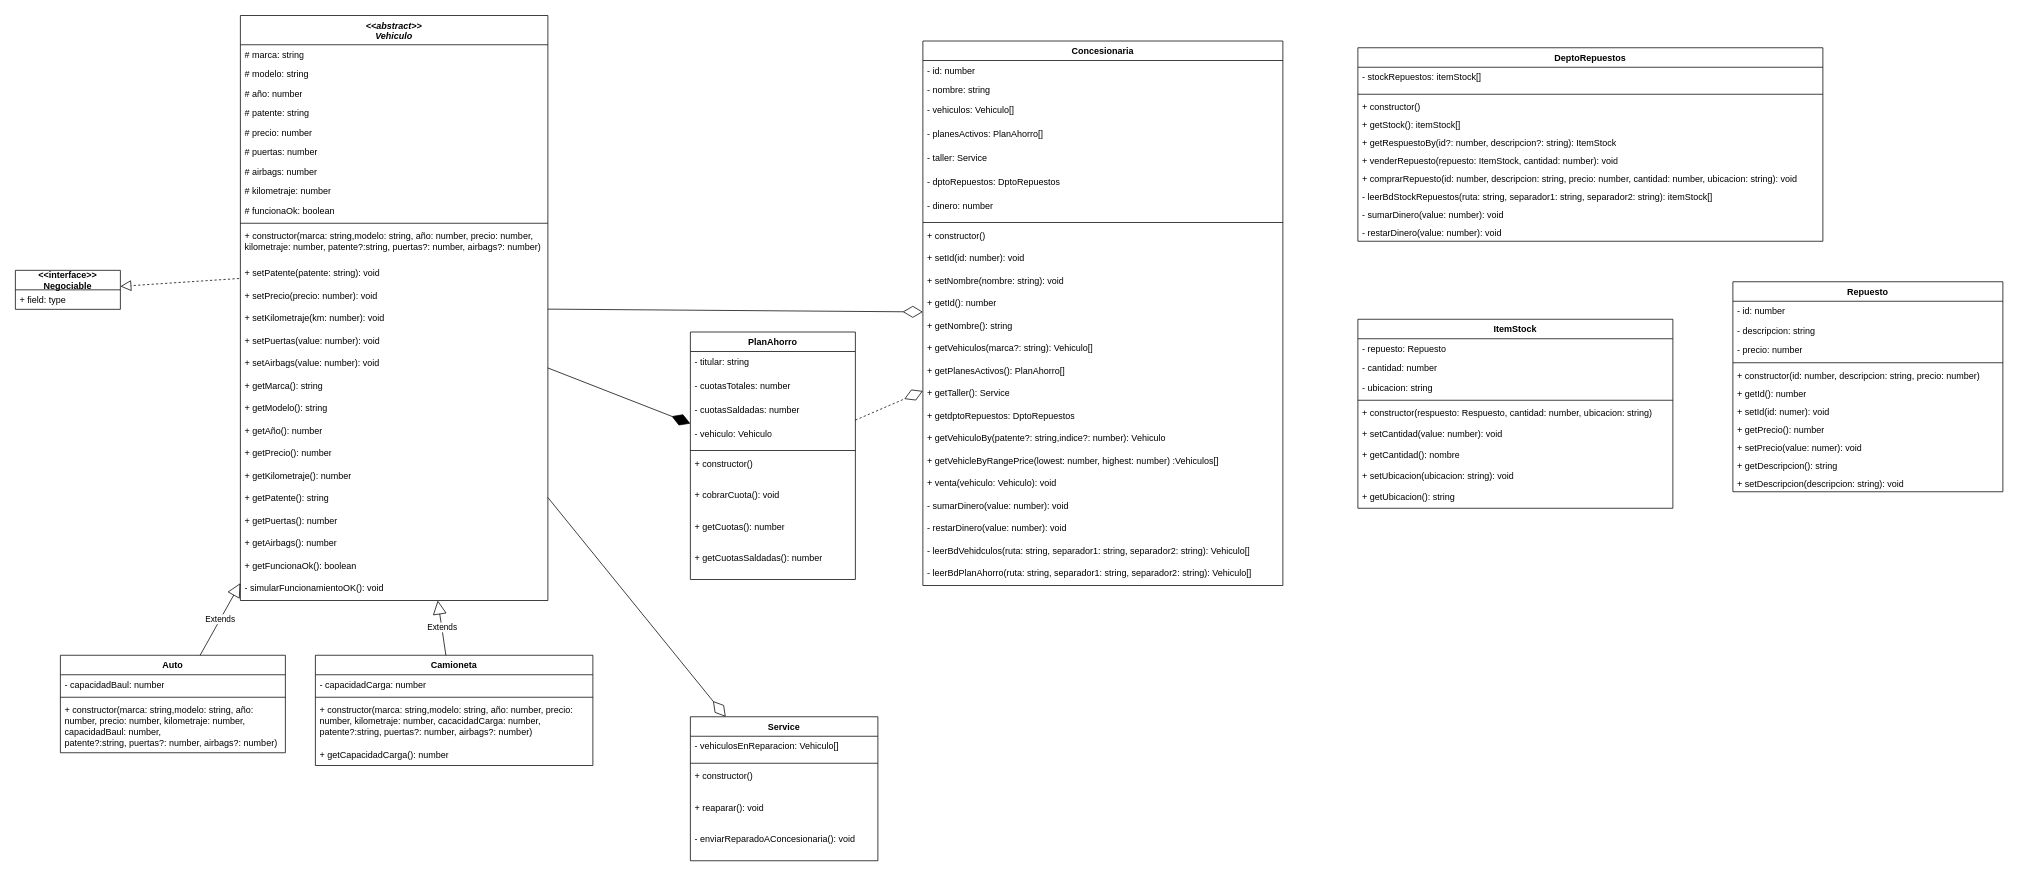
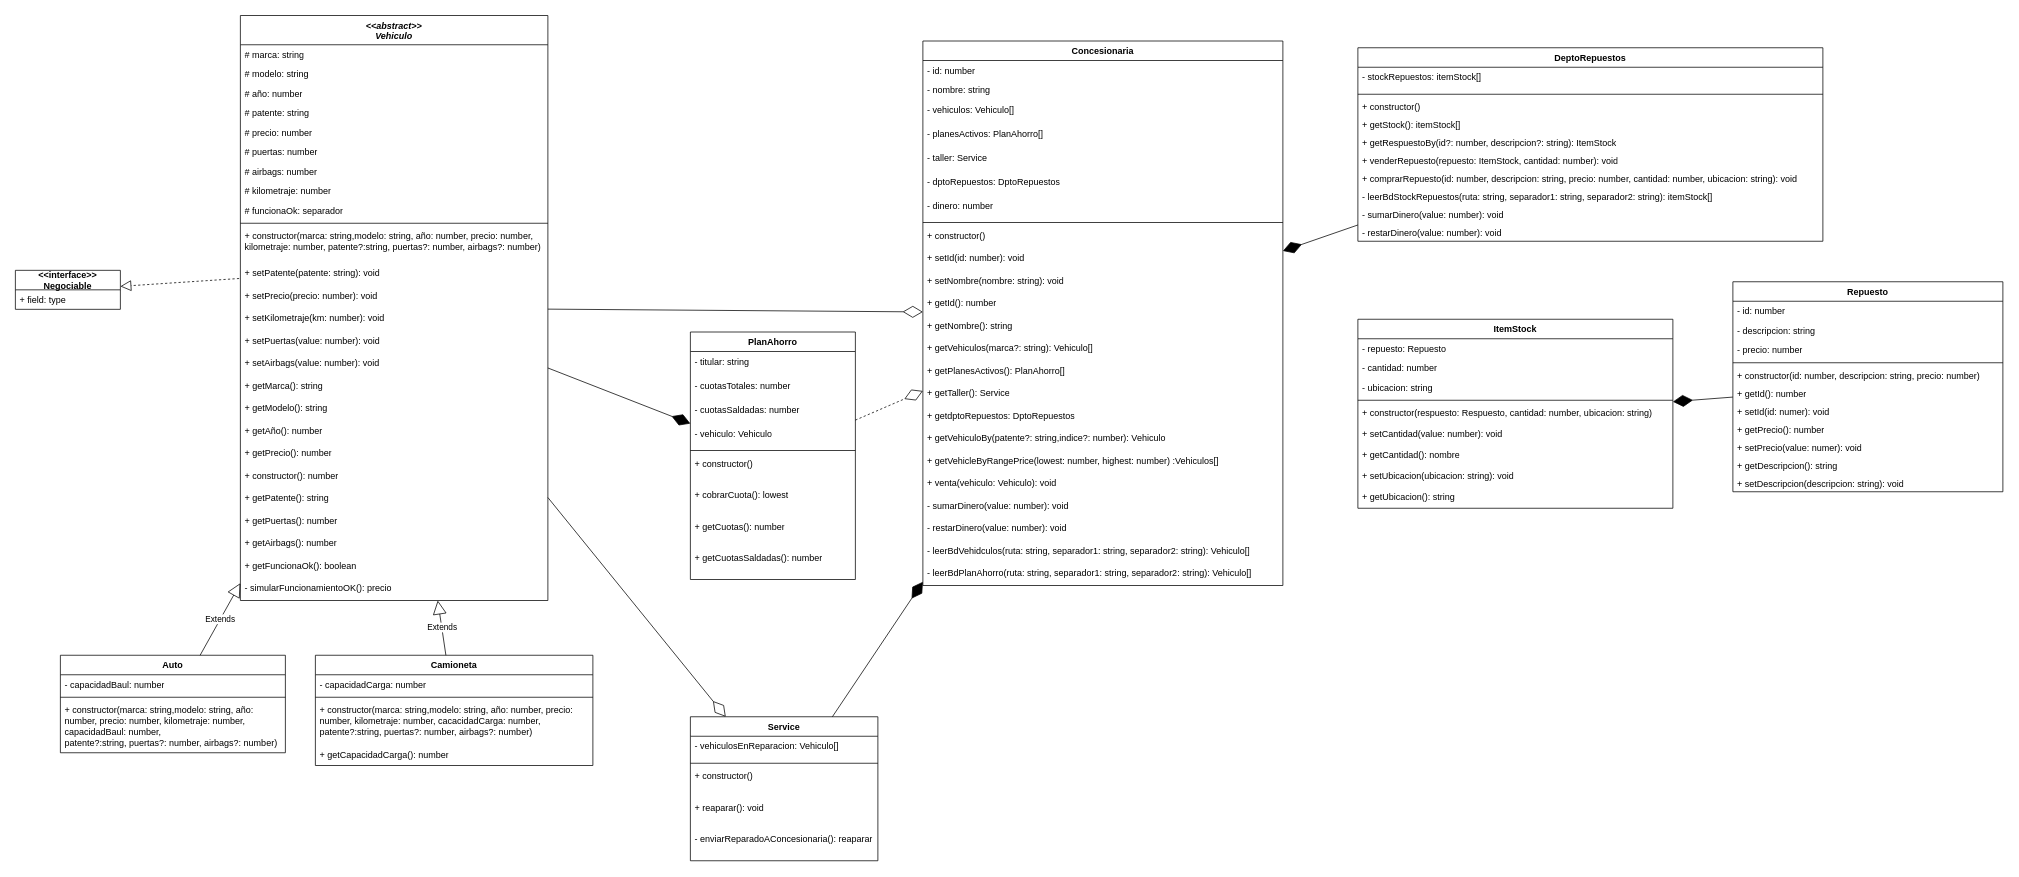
(292, 211) -> (298, 211)
none -> (1328, 235)
none -> (1712, 399)
(305, 476) -> (299, 476)
(743, 496) -> (748, 496)
(319, 589) -> (324, 589)
none -> (872, 658)
(782, 840) -> (785, 845)
